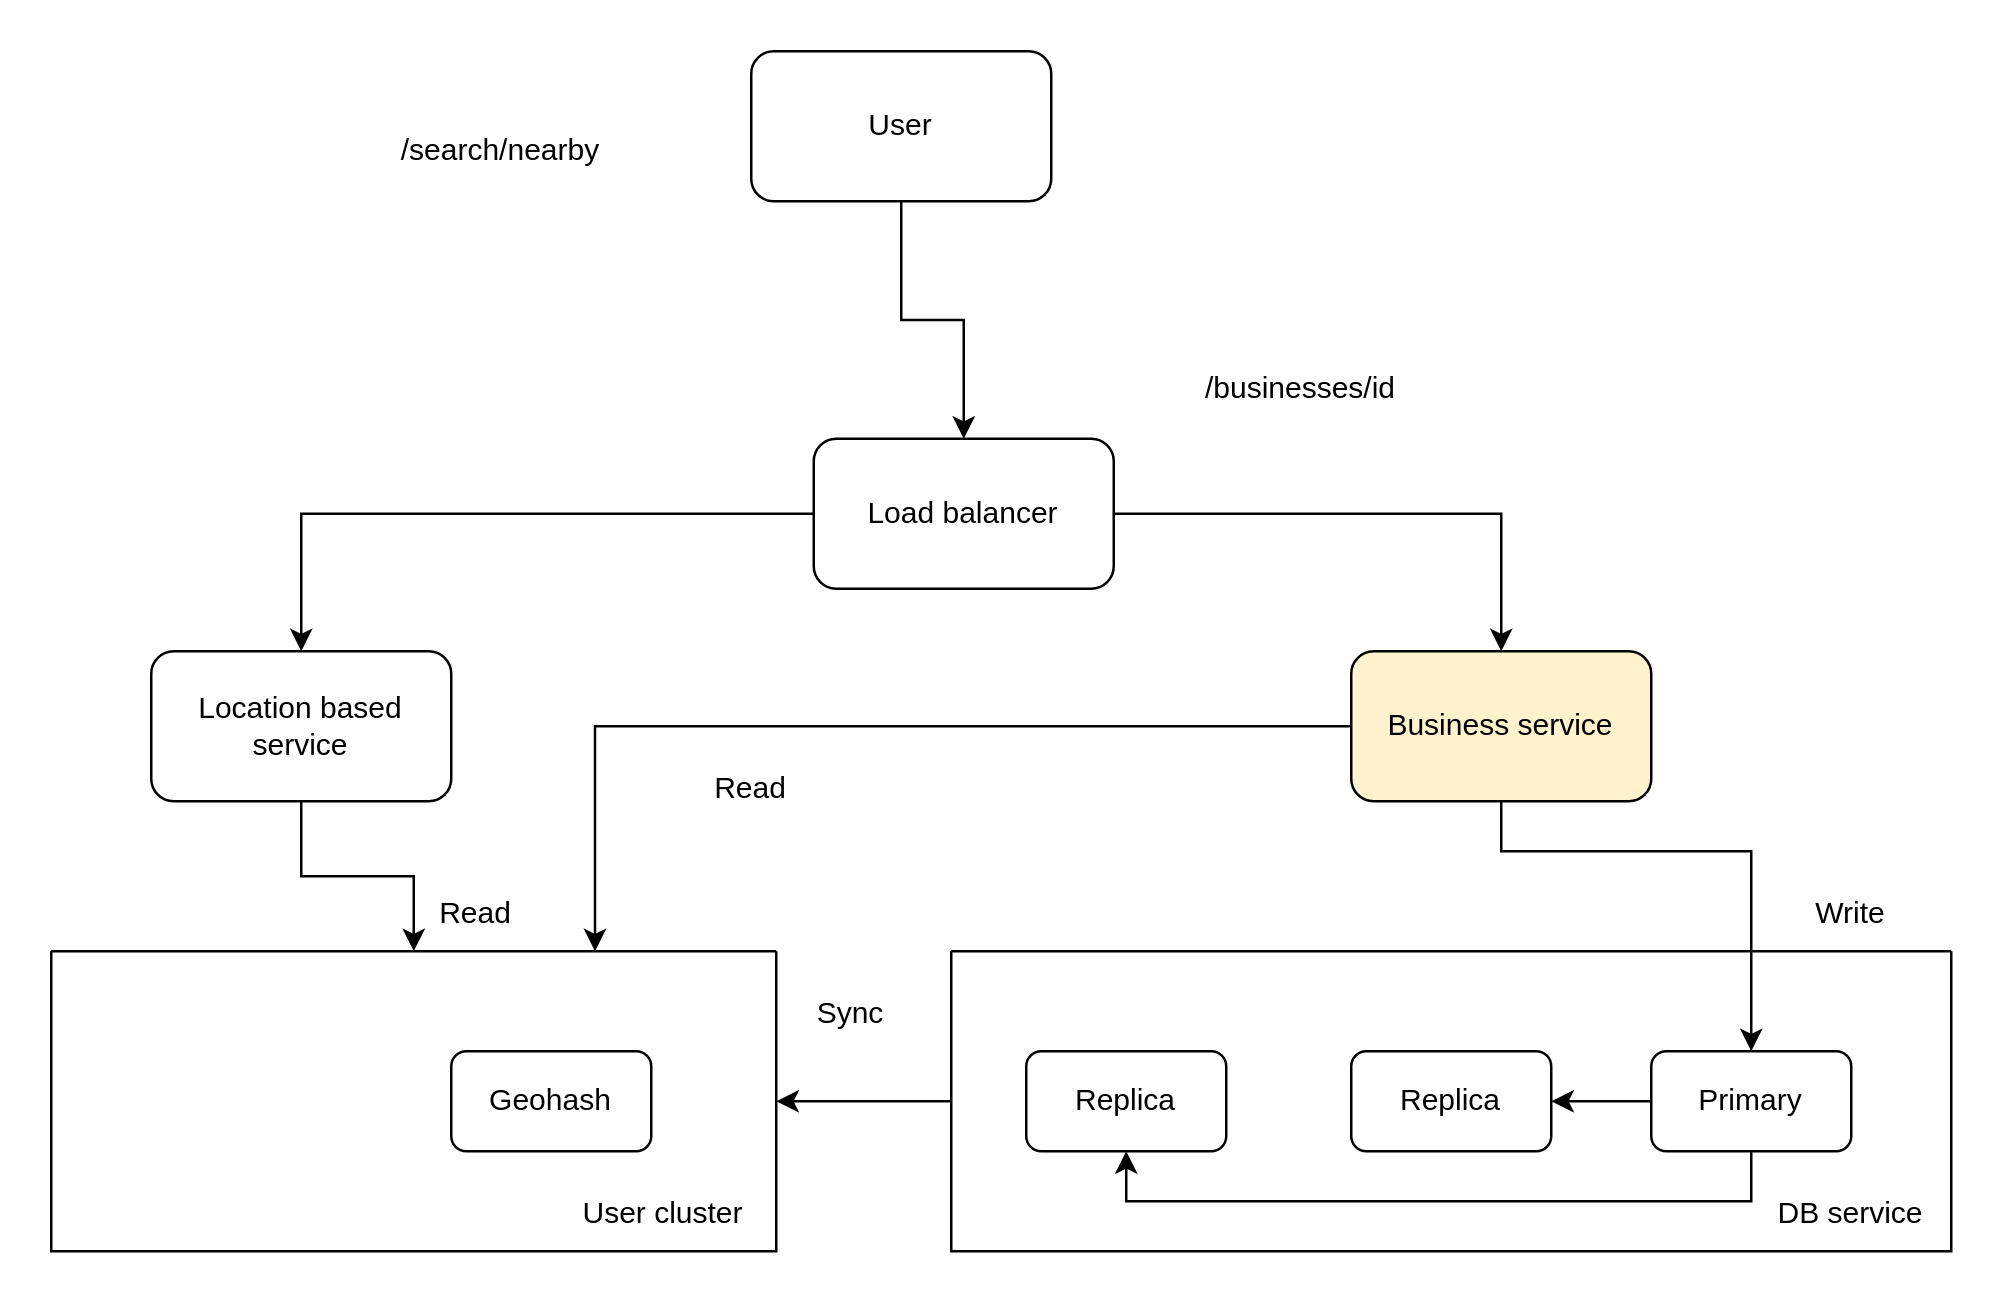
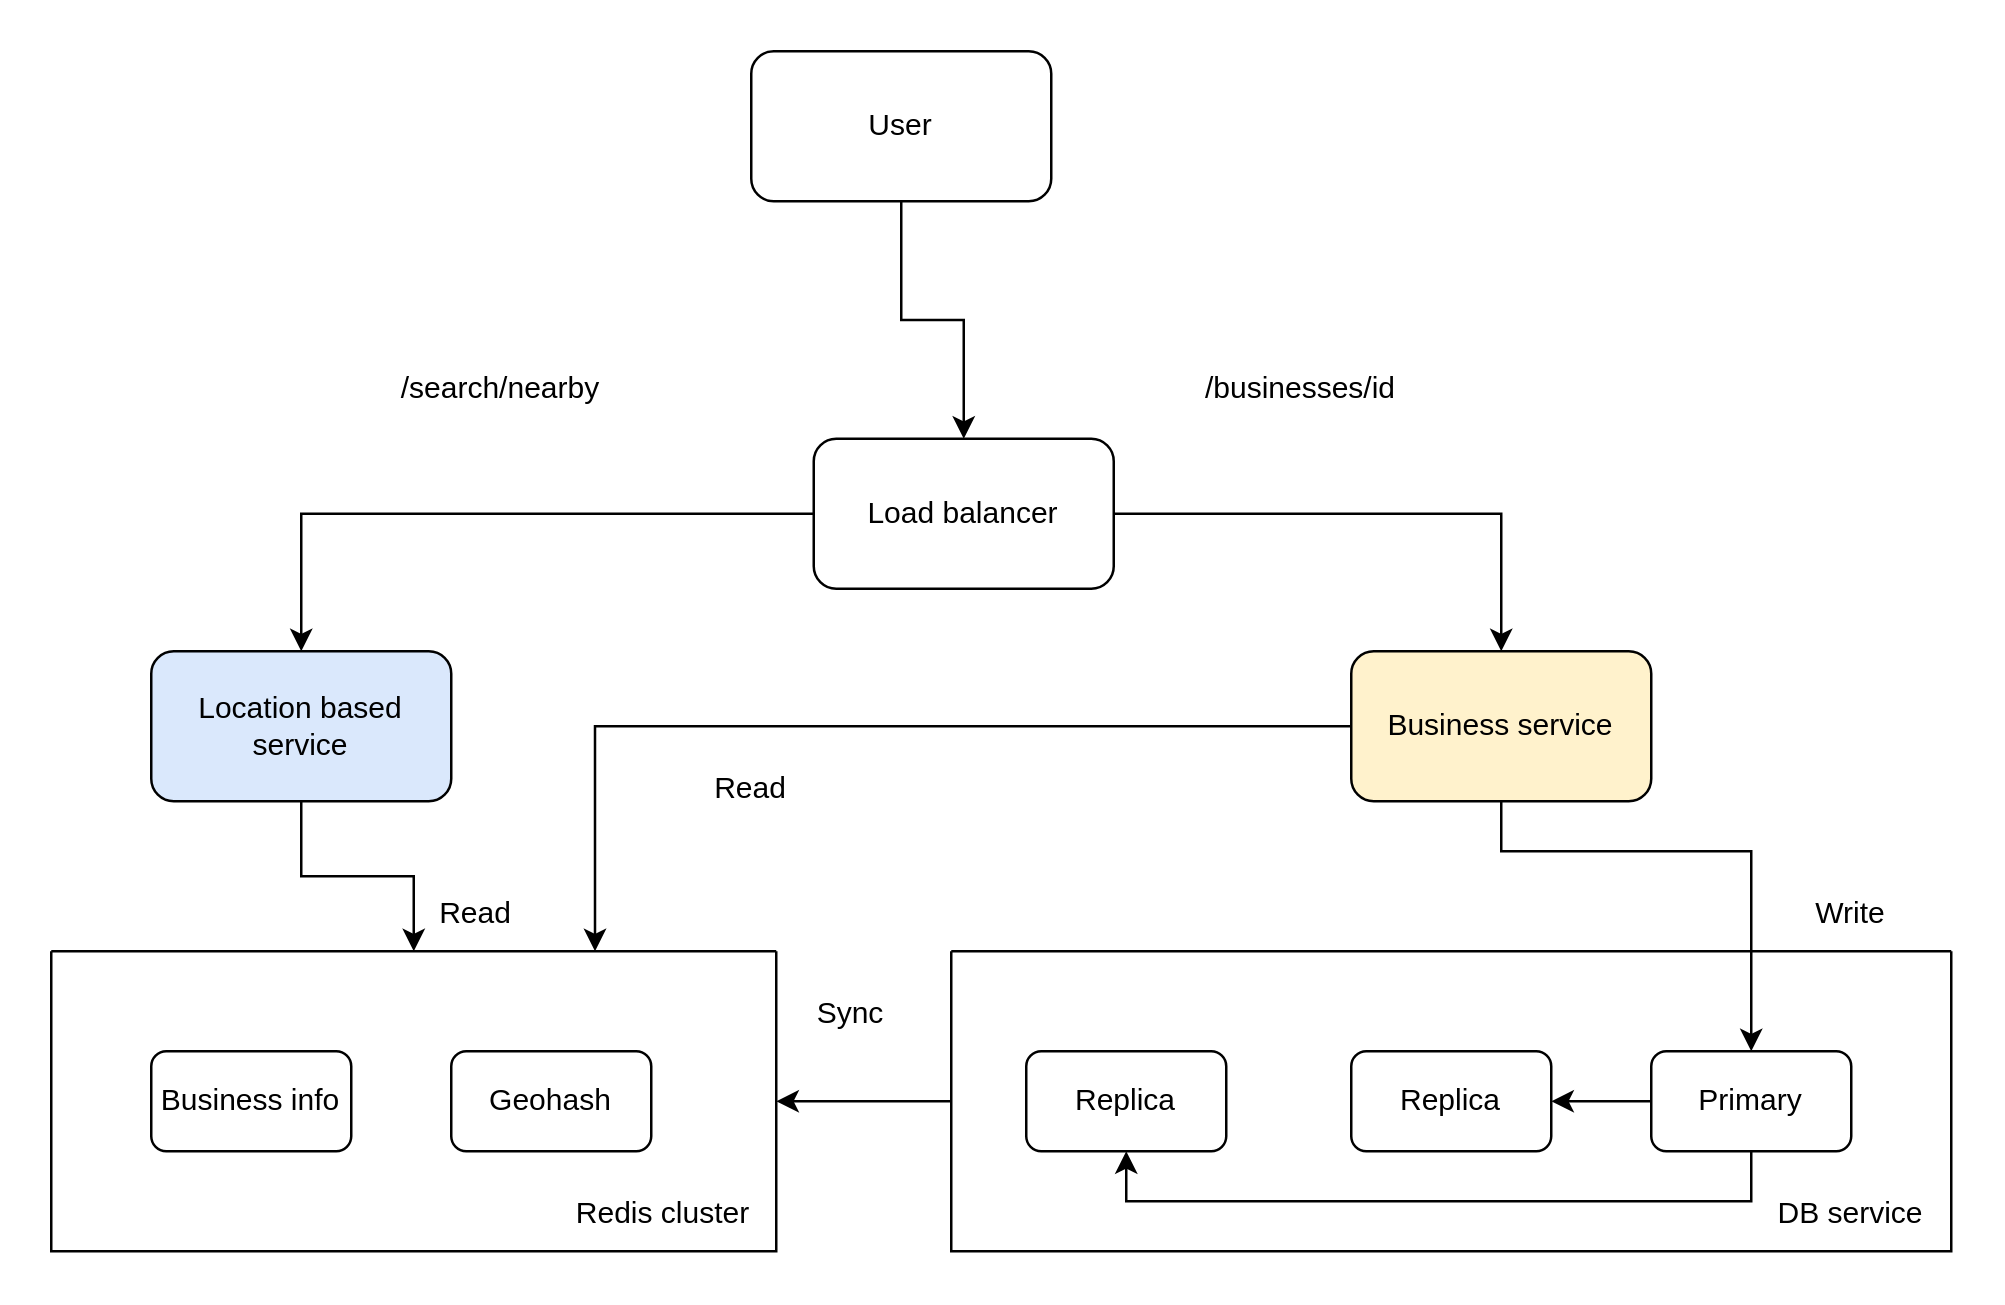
(501, 151) -> (501, 389)
(301, 726) -> (301, 726)
none -> (251, 1101)
(664, 1214) -> (664, 1214)
